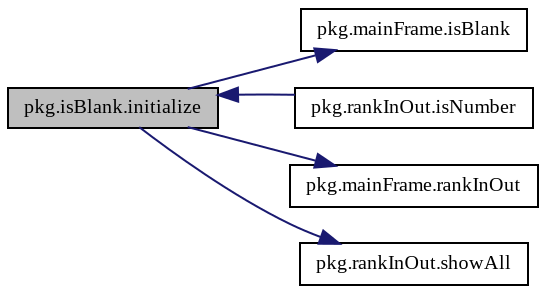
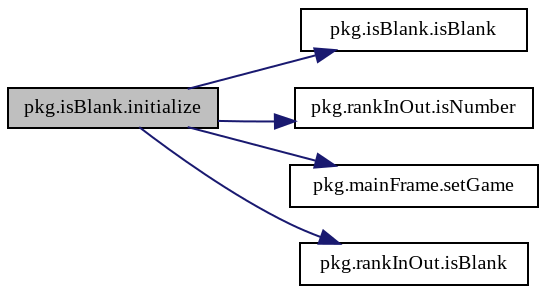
(414, 30) -> (414, 30)
(267, 95) -> (246, 121)
(414, 186) -> (414, 186)
(414, 264) -> (414, 264)
